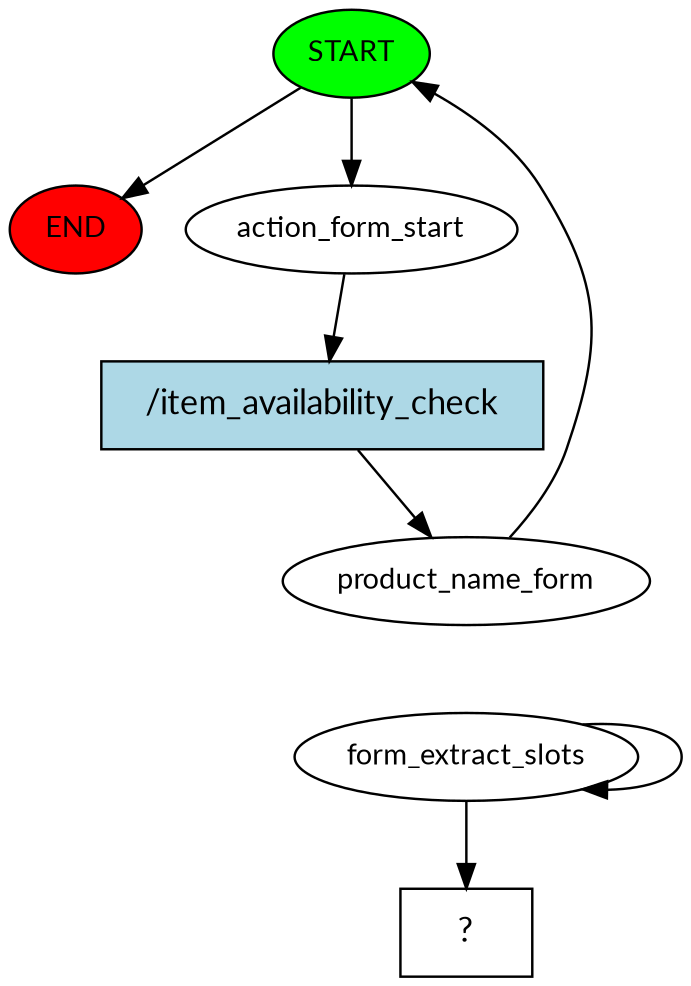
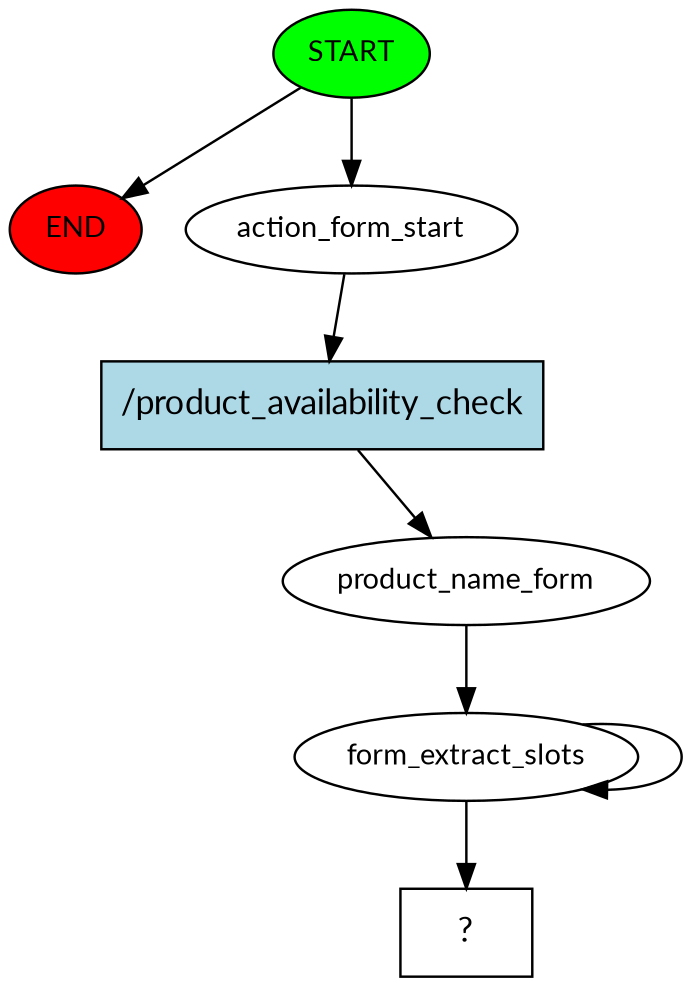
(588, 296) -> (466, 657)
(322, 405) -> (322, 405)
